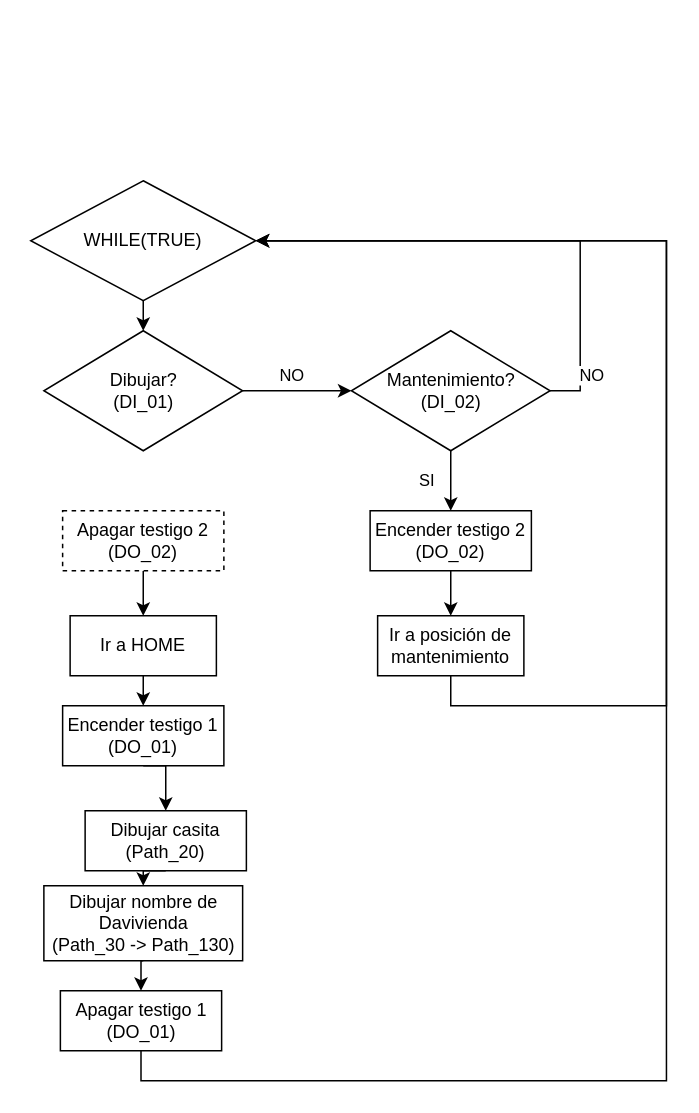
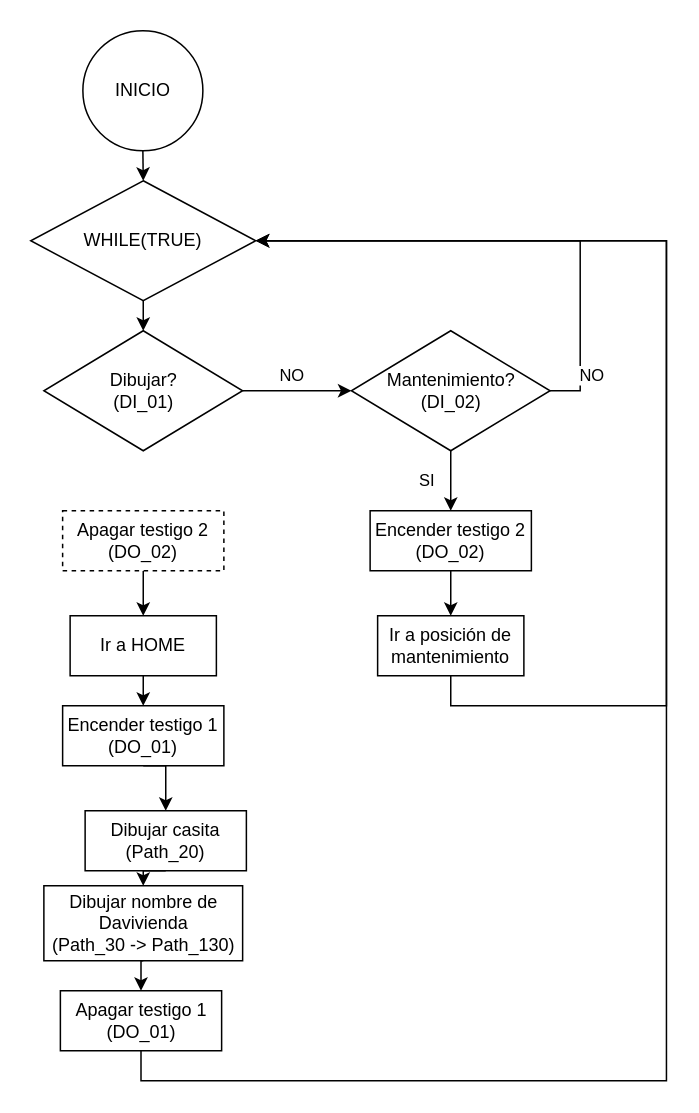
none -> (143, 91)
none -> (143, 161)
